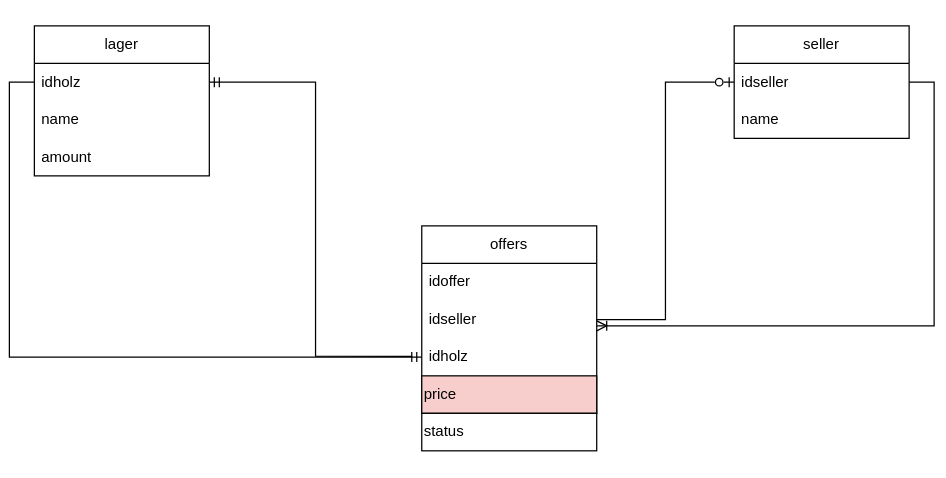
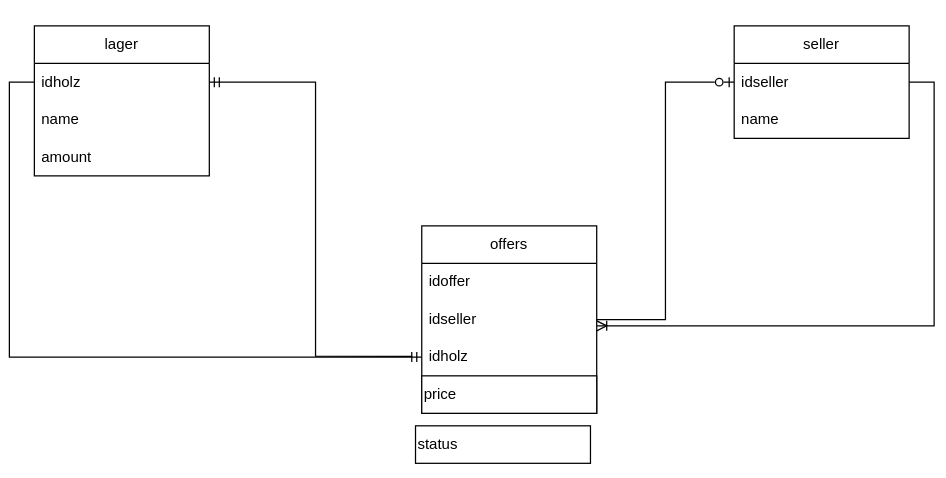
(509, 394) -> (509, 394)
(509, 432) -> (503, 444)
